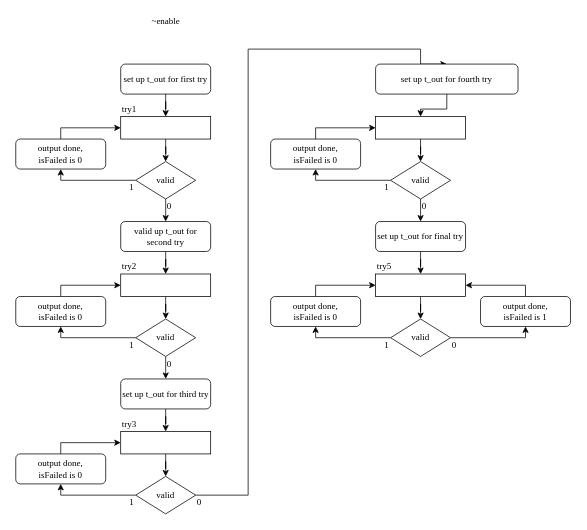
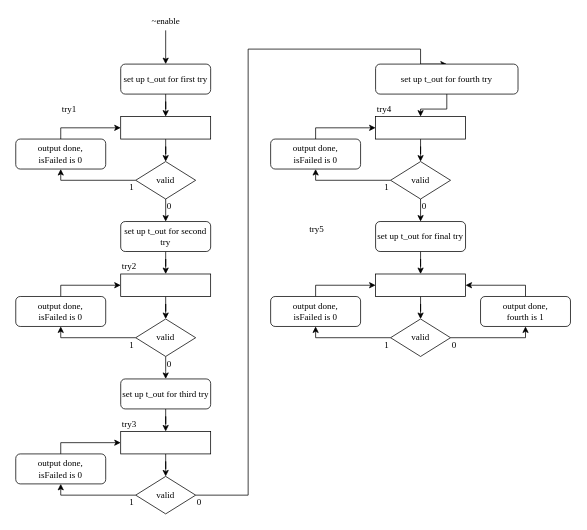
none -> (165, 45)
(135, 109) -> (75, 109)
none -> (390, 109)
(165, 237) -> (165, 237)
(390, 267) -> (323, 229)
(525, 312) -> (525, 312)
